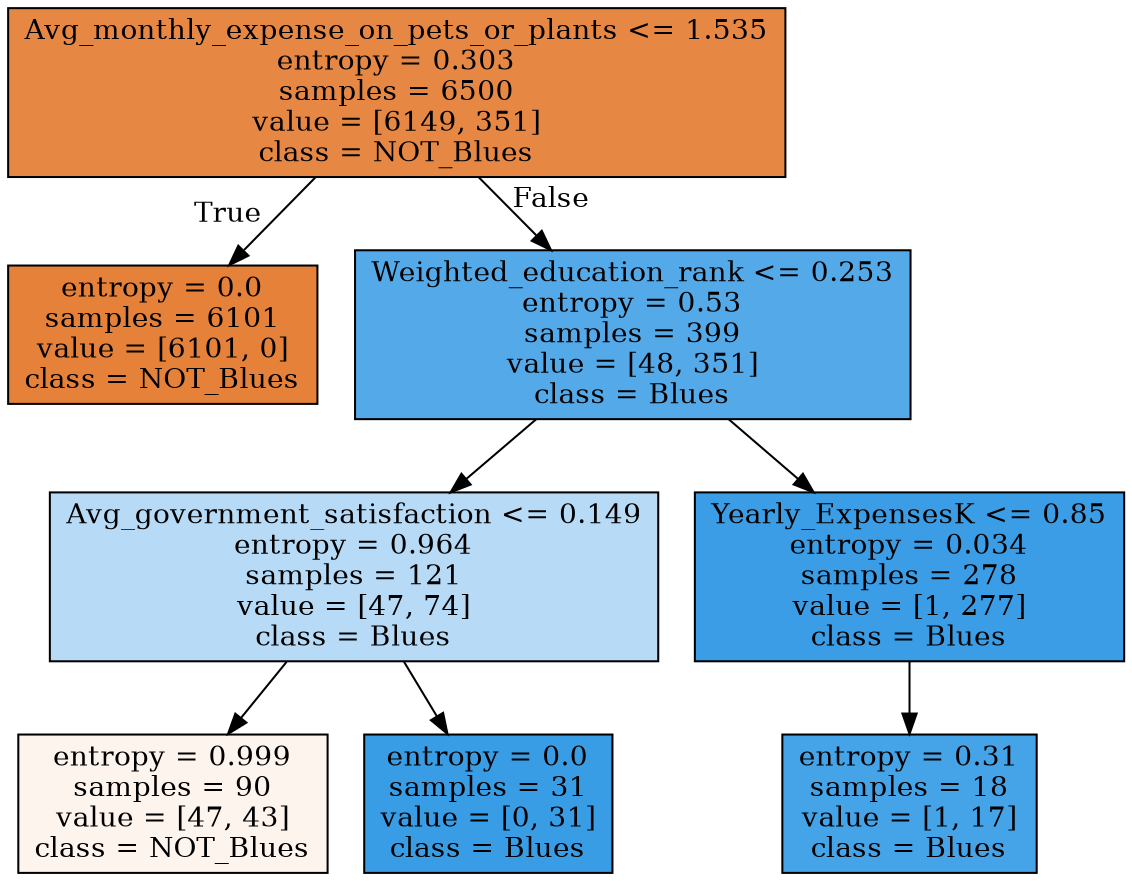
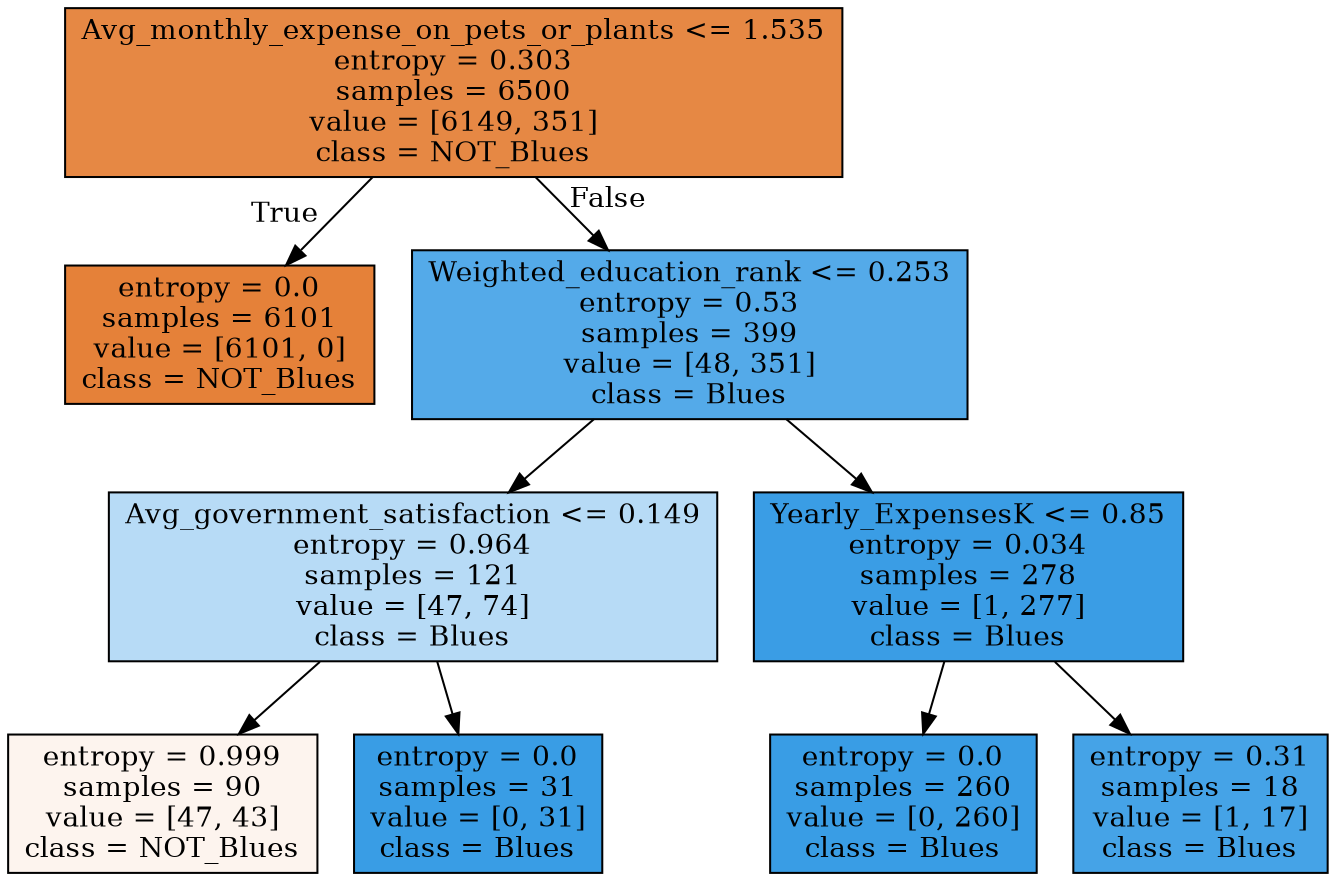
none -> (903, 804)
